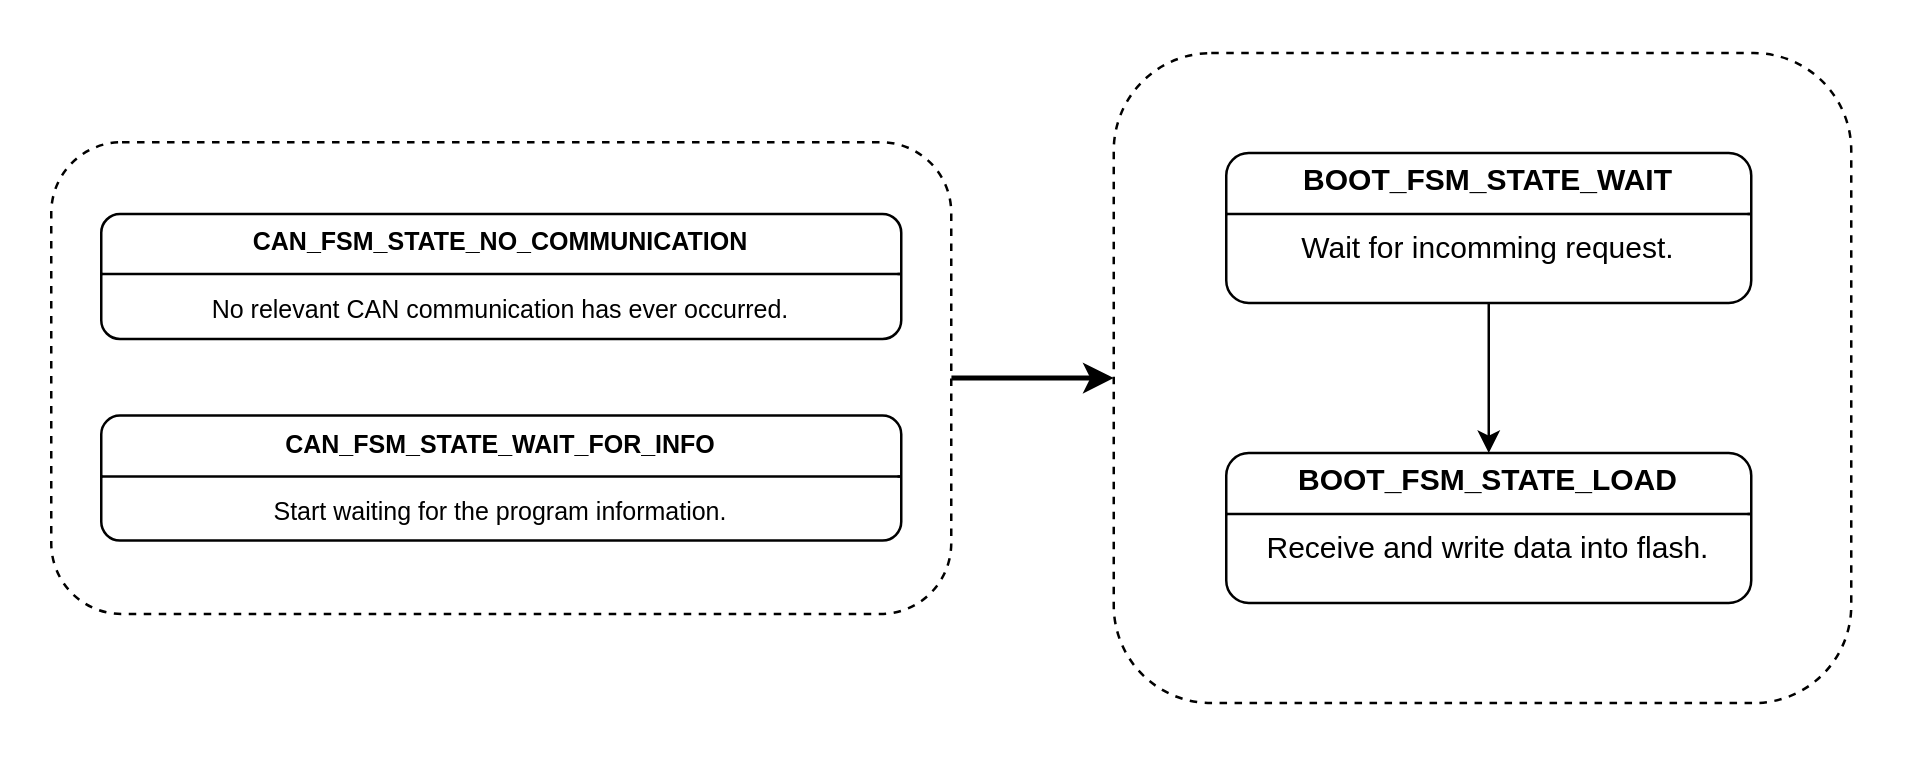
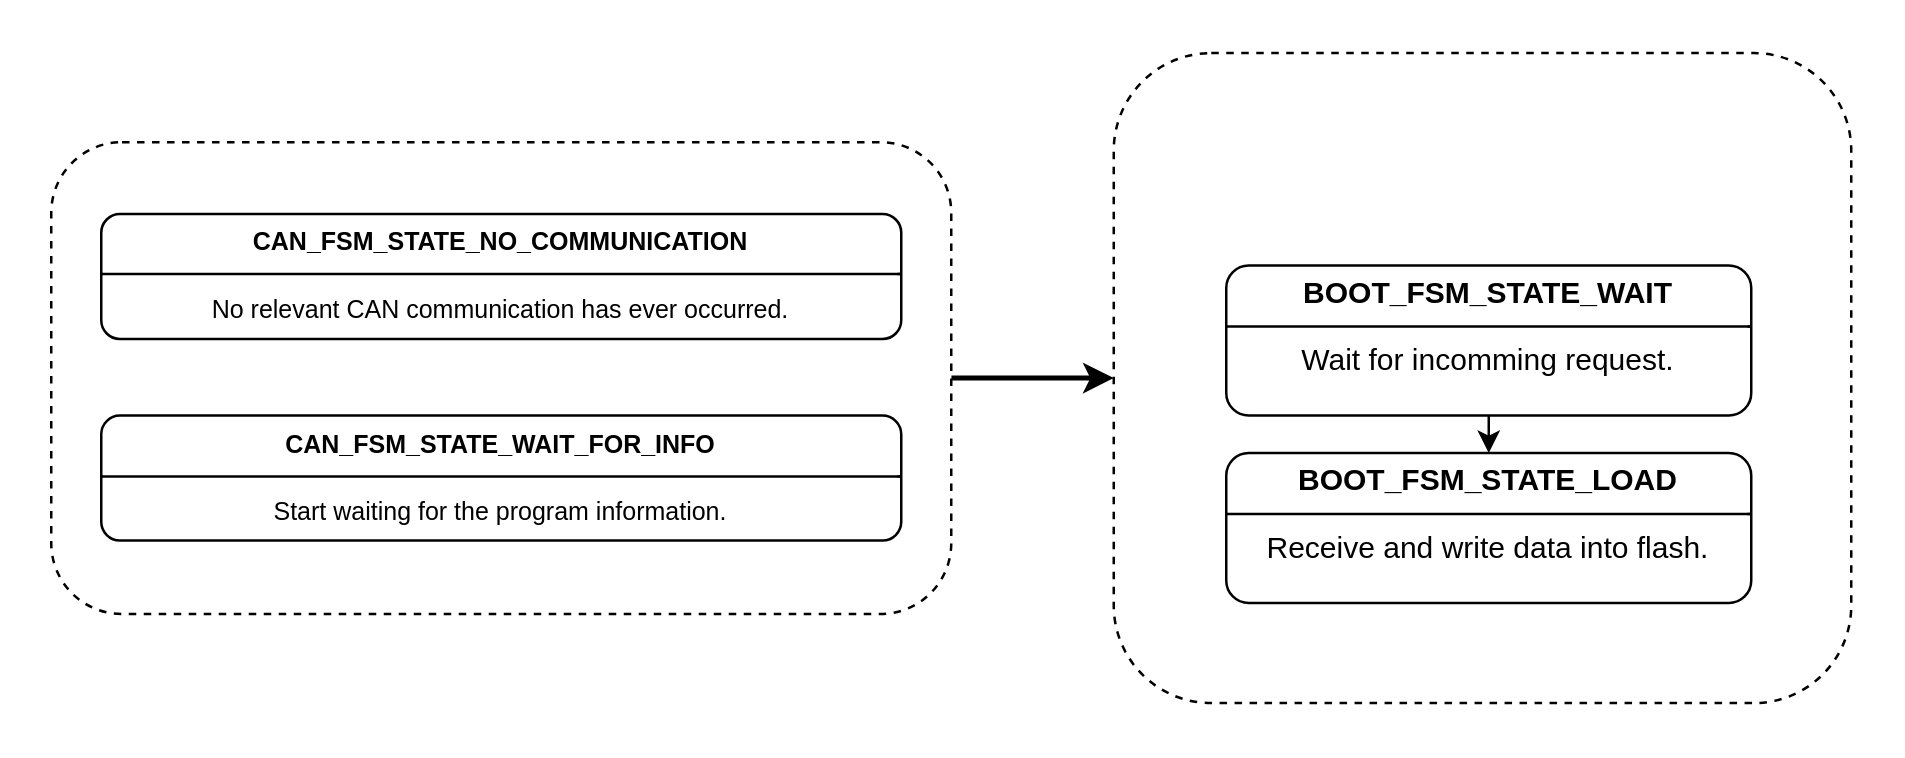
(1489, 228) -> (1489, 340)
